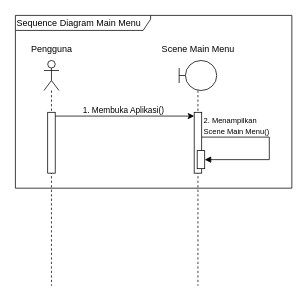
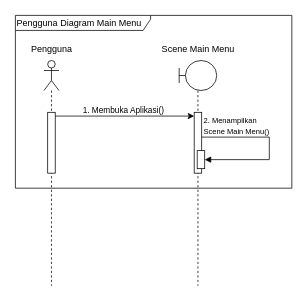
(77, 23) -> (77, 23)
